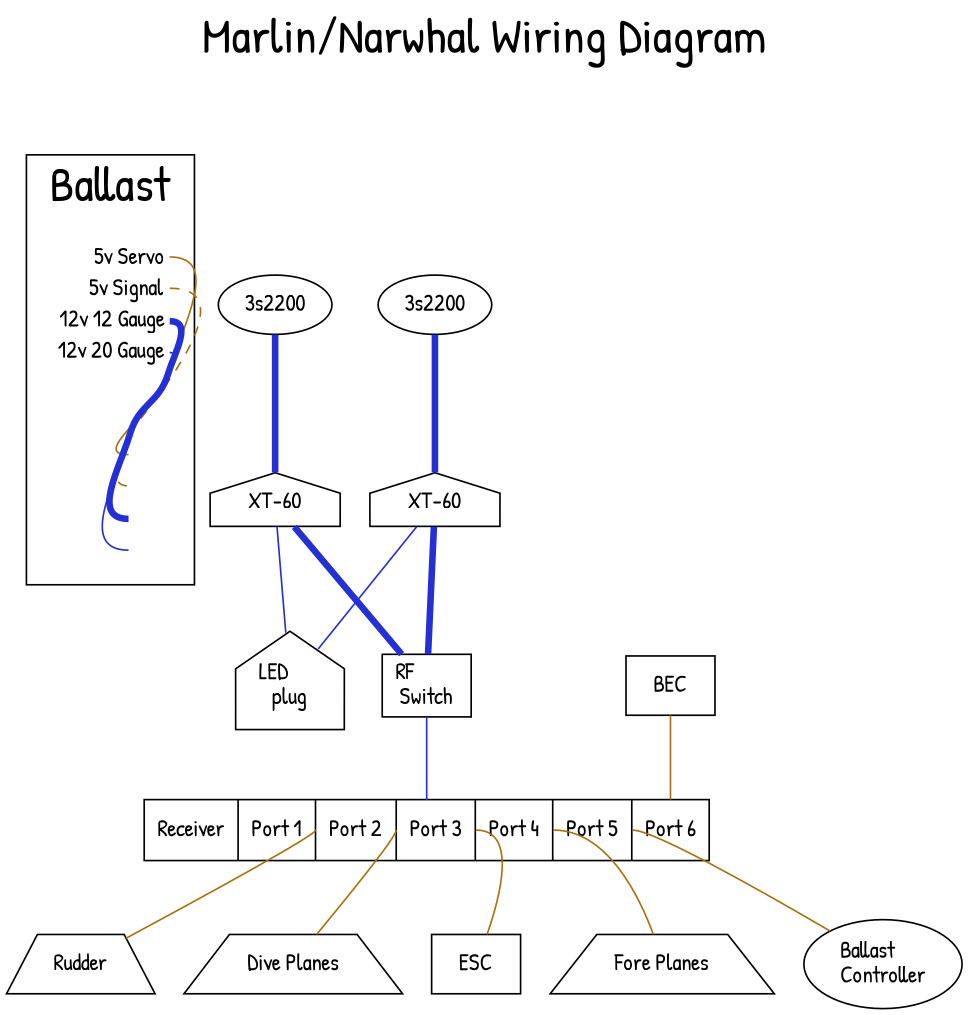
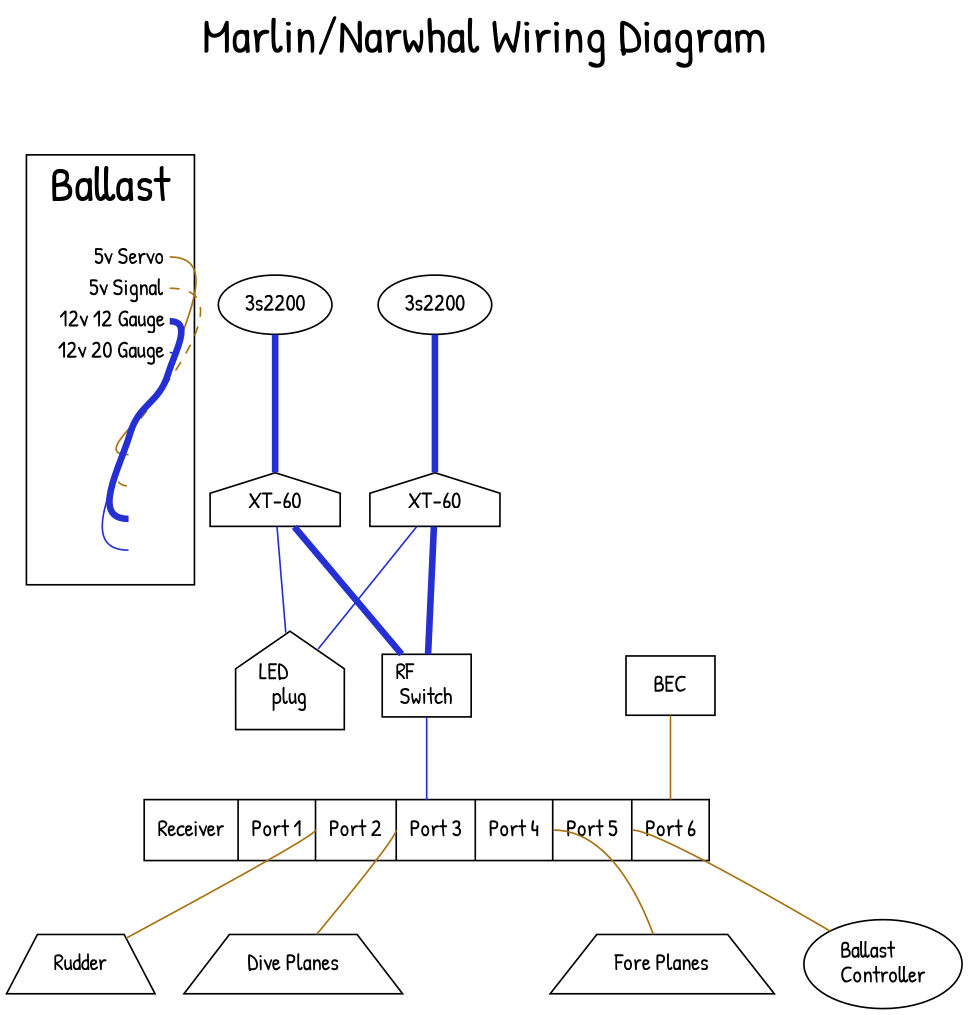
(476, 964) -> none
